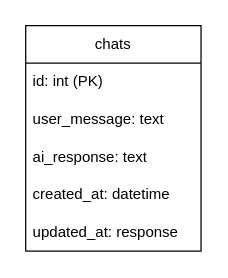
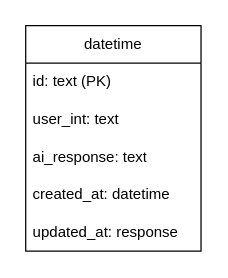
(113, 44) -> (113, 44)
(74, 82) -> (80, 82)
(105, 119) -> (86, 119)
